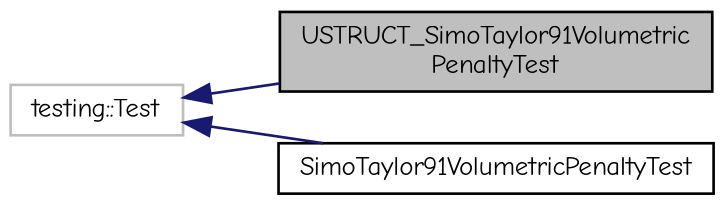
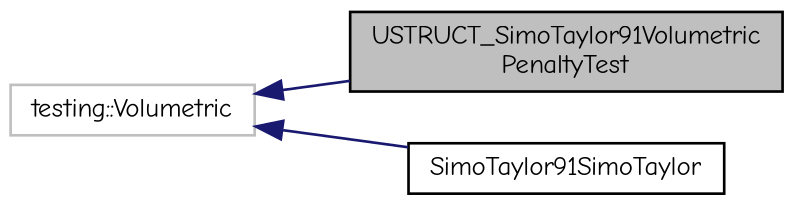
(97, 110) -> (133, 110)
(496, 168) -> (566, 168)
